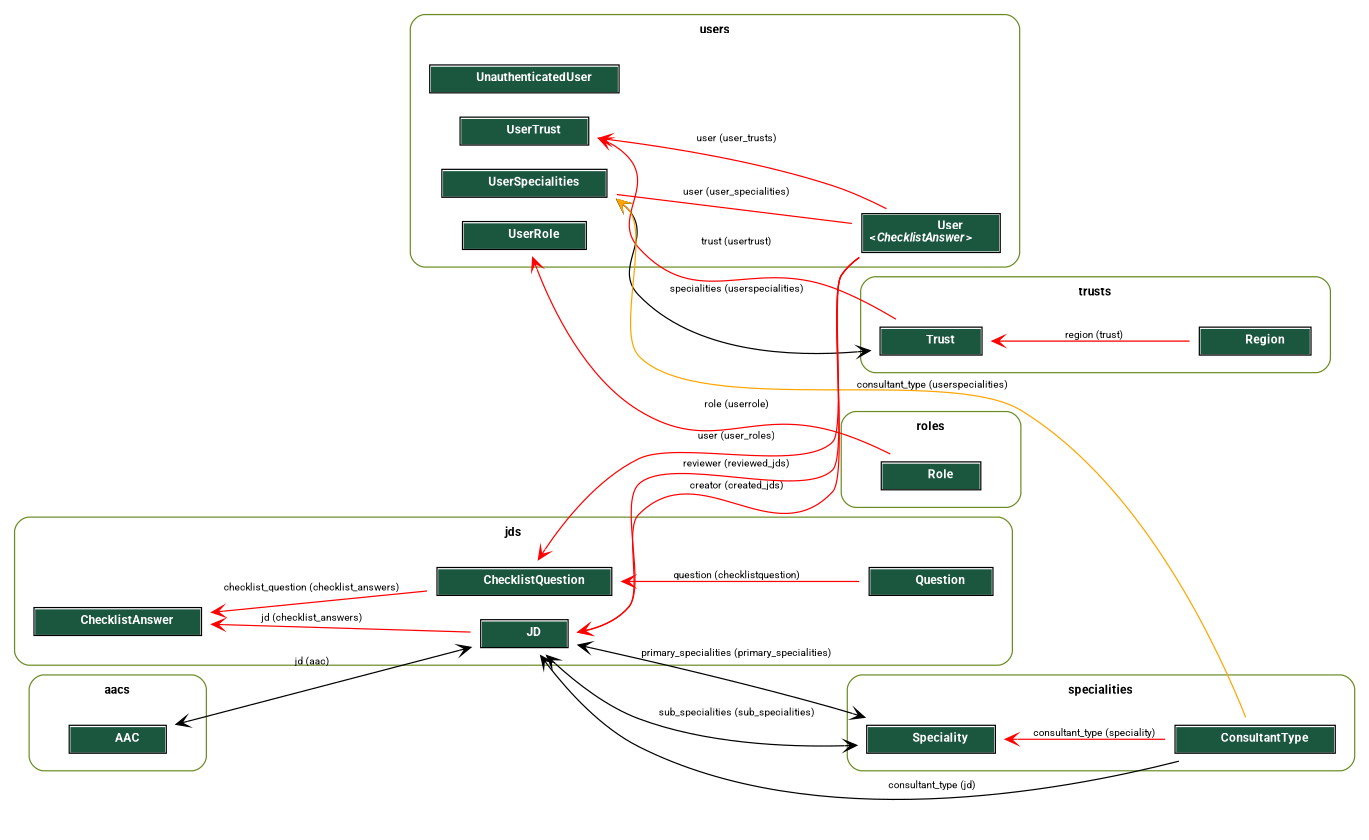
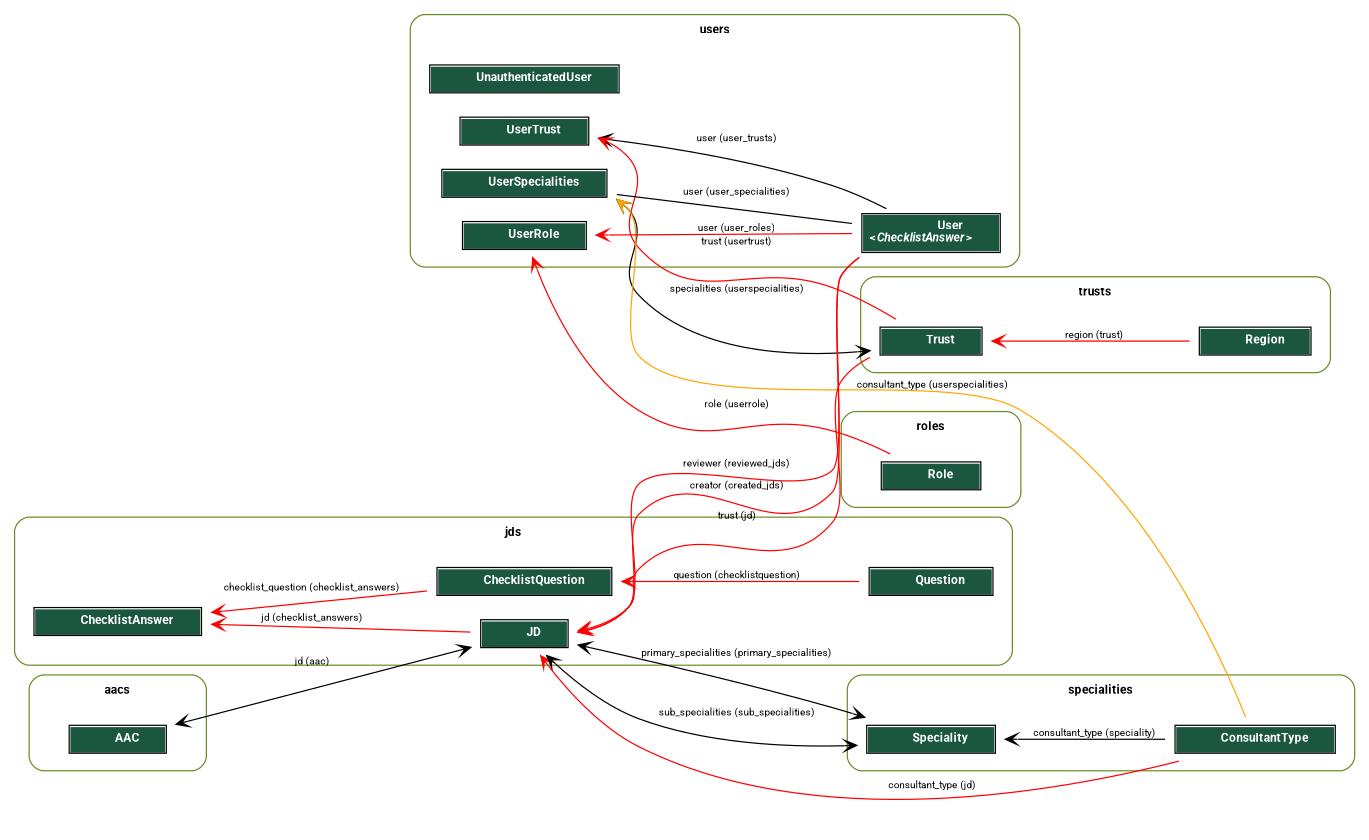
(751, 164) -> (751, 164)
(734, 209) -> (734, 209)
(768, 456) -> (730, 234)
none -> (784, 549)
(1092, 739) -> (1092, 739)
(845, 797) -> (845, 797)
